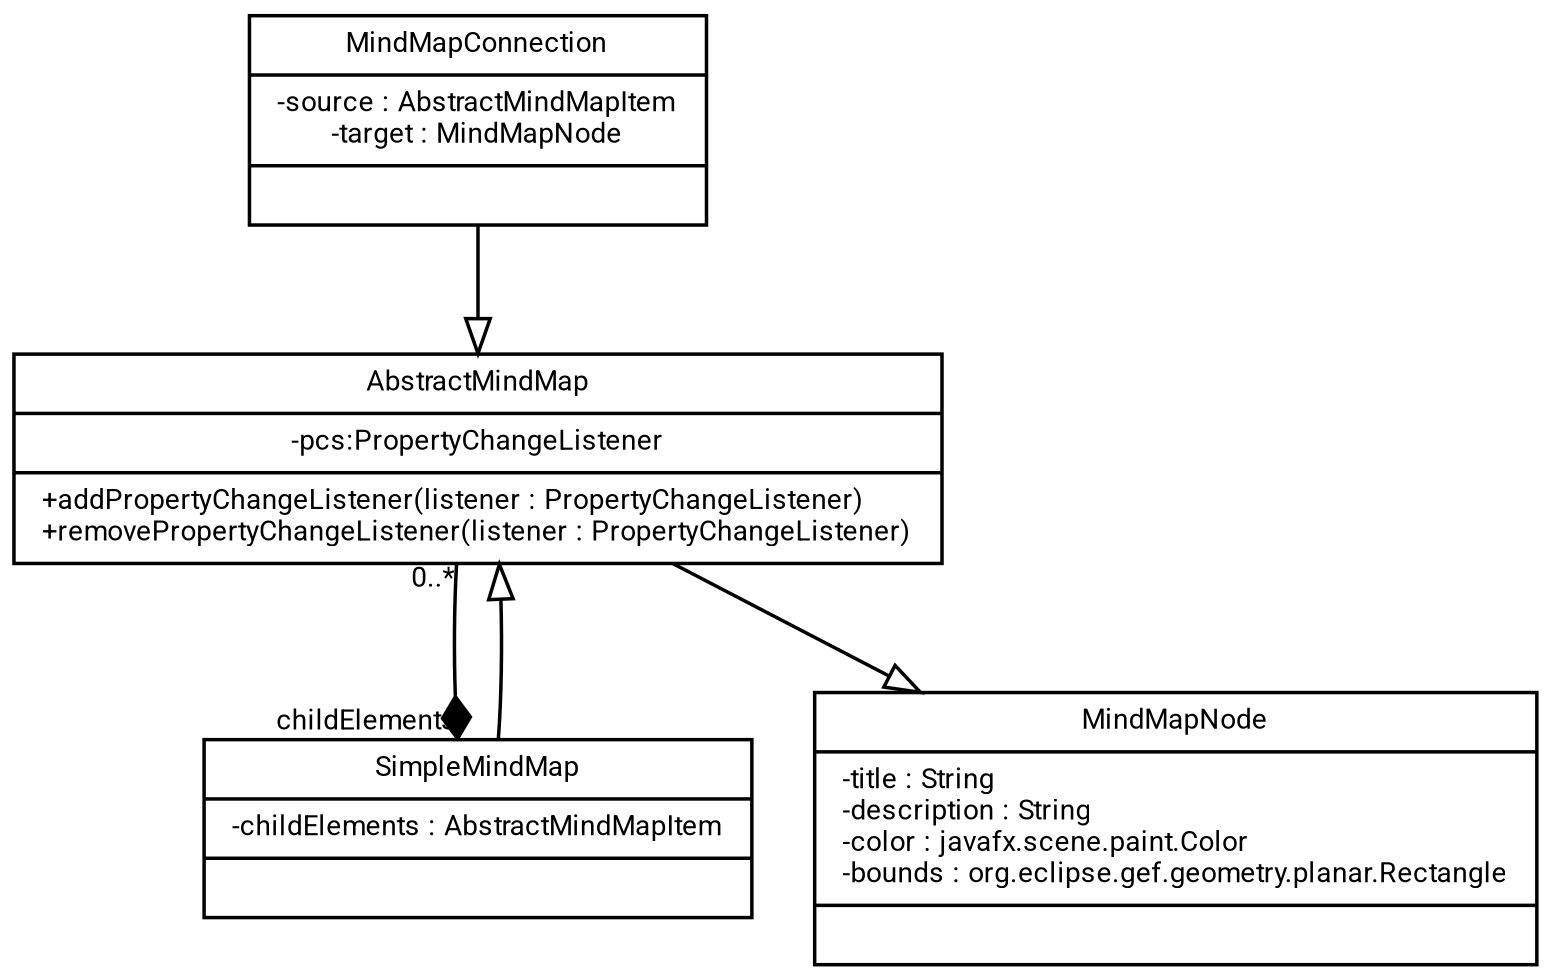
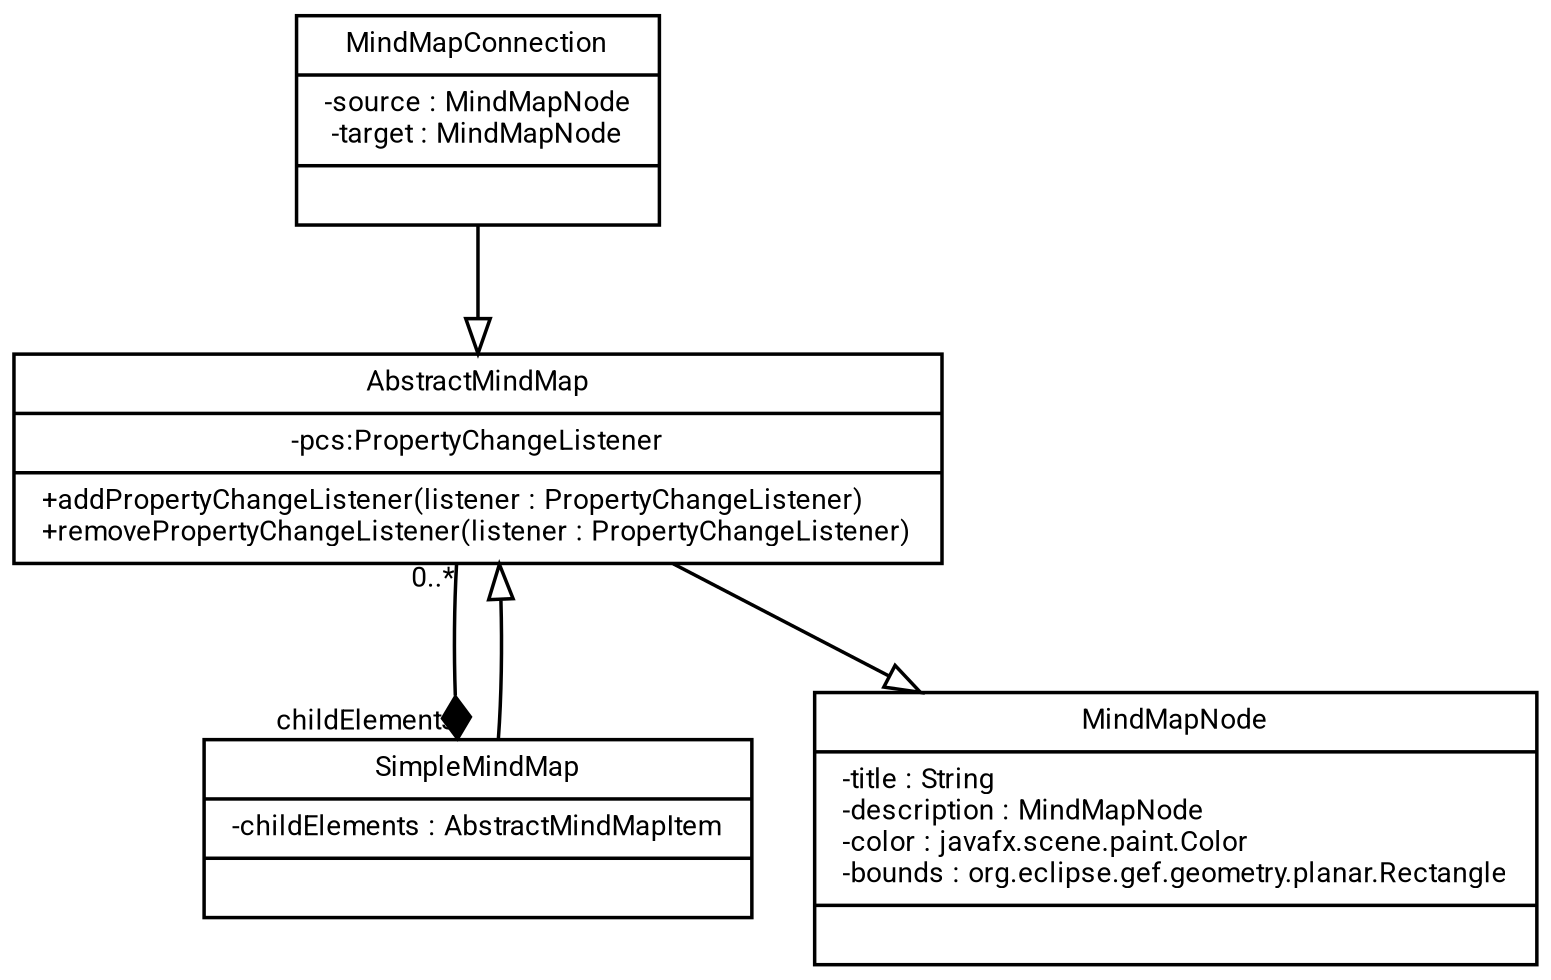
(478, 103) -> (478, 103)
(968, 811) -> (1024, 811)
